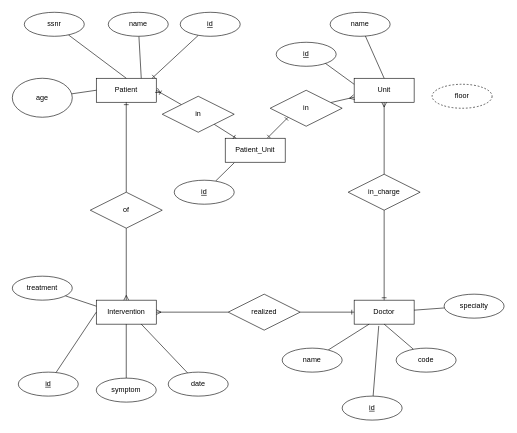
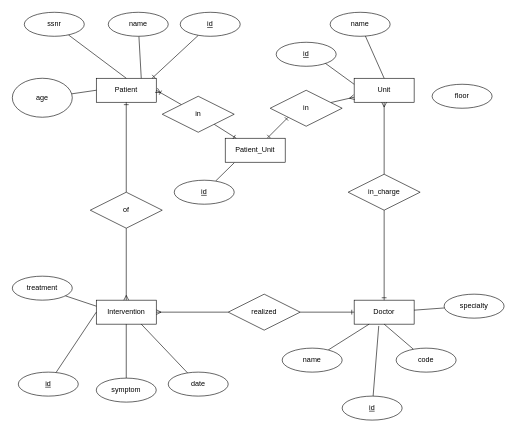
(462, 96) -> (462, 96)
